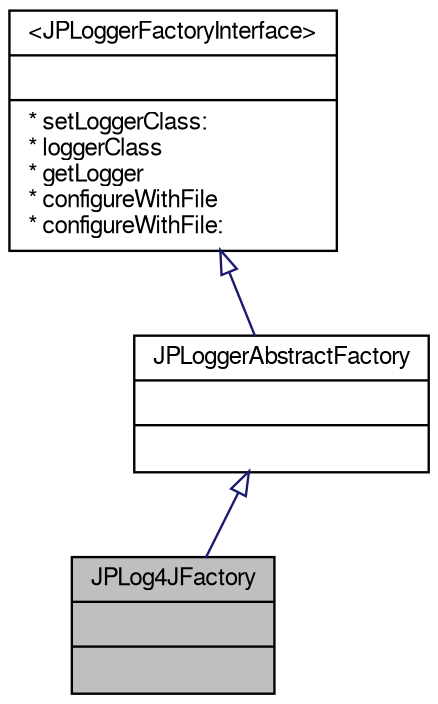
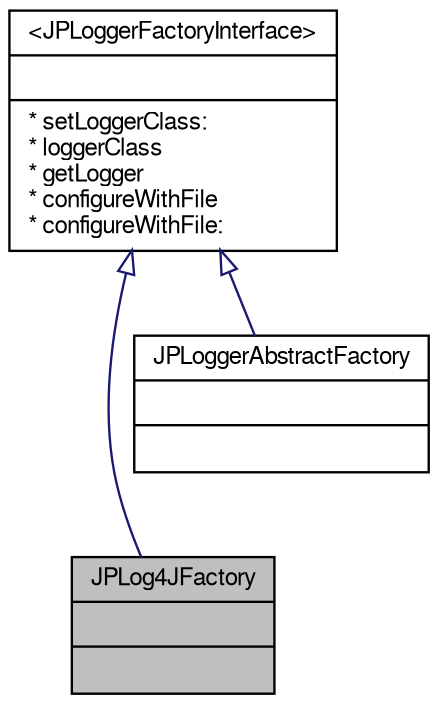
(222, 525) -> (109, 417)
